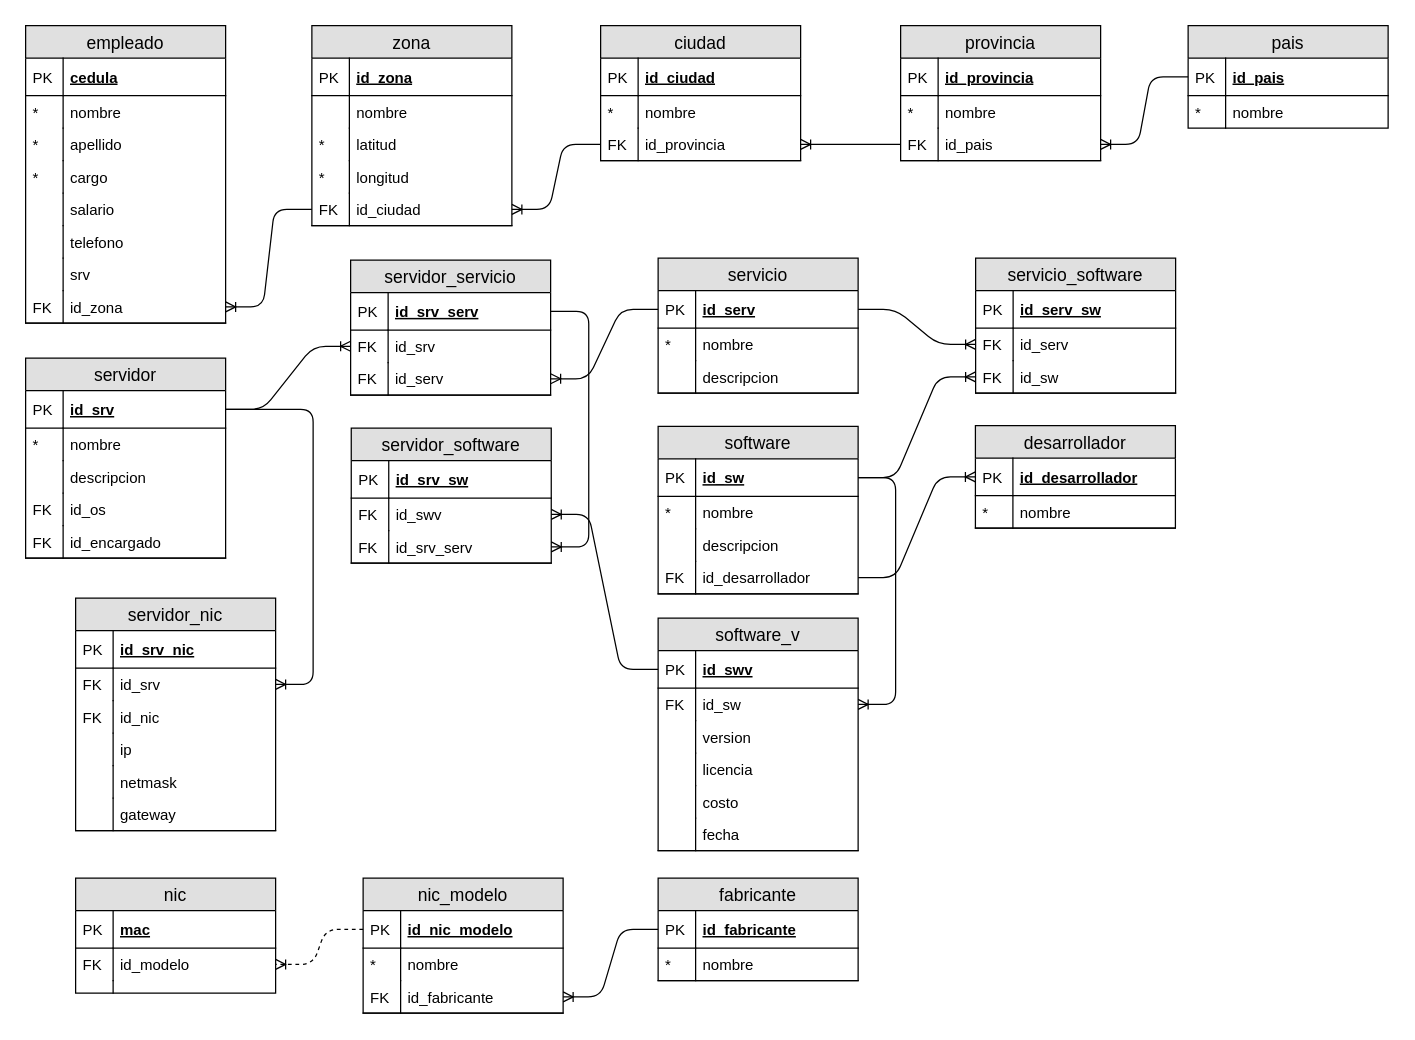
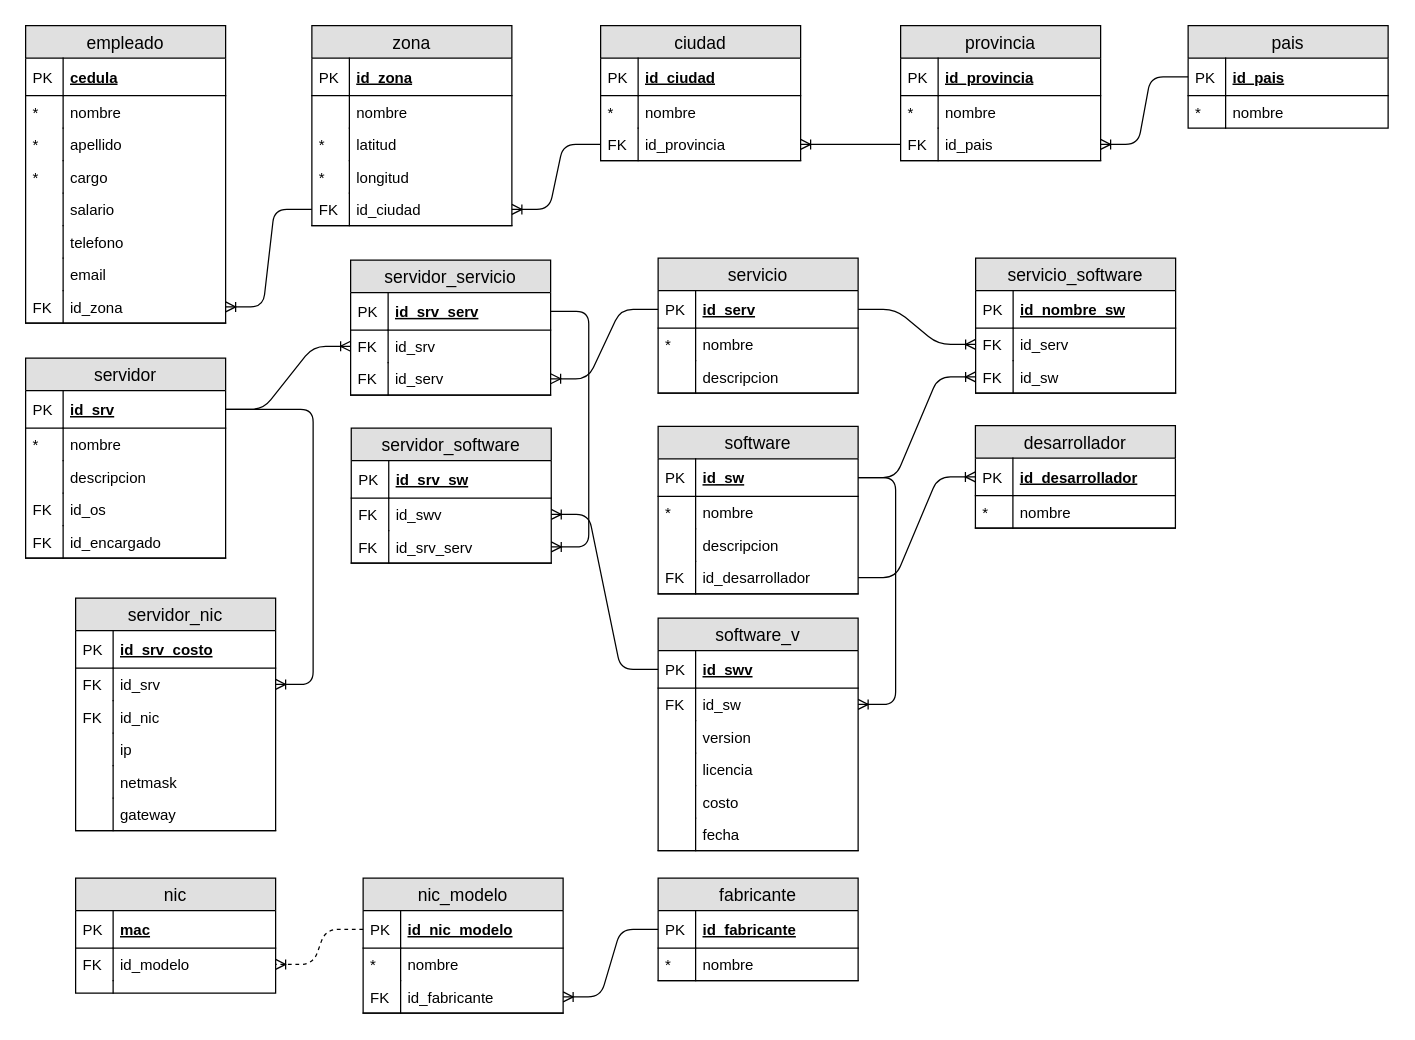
(83, 275) -> (87, 275)
(1060, 310) -> (1068, 310)
(158, 650) -> (168, 650)
